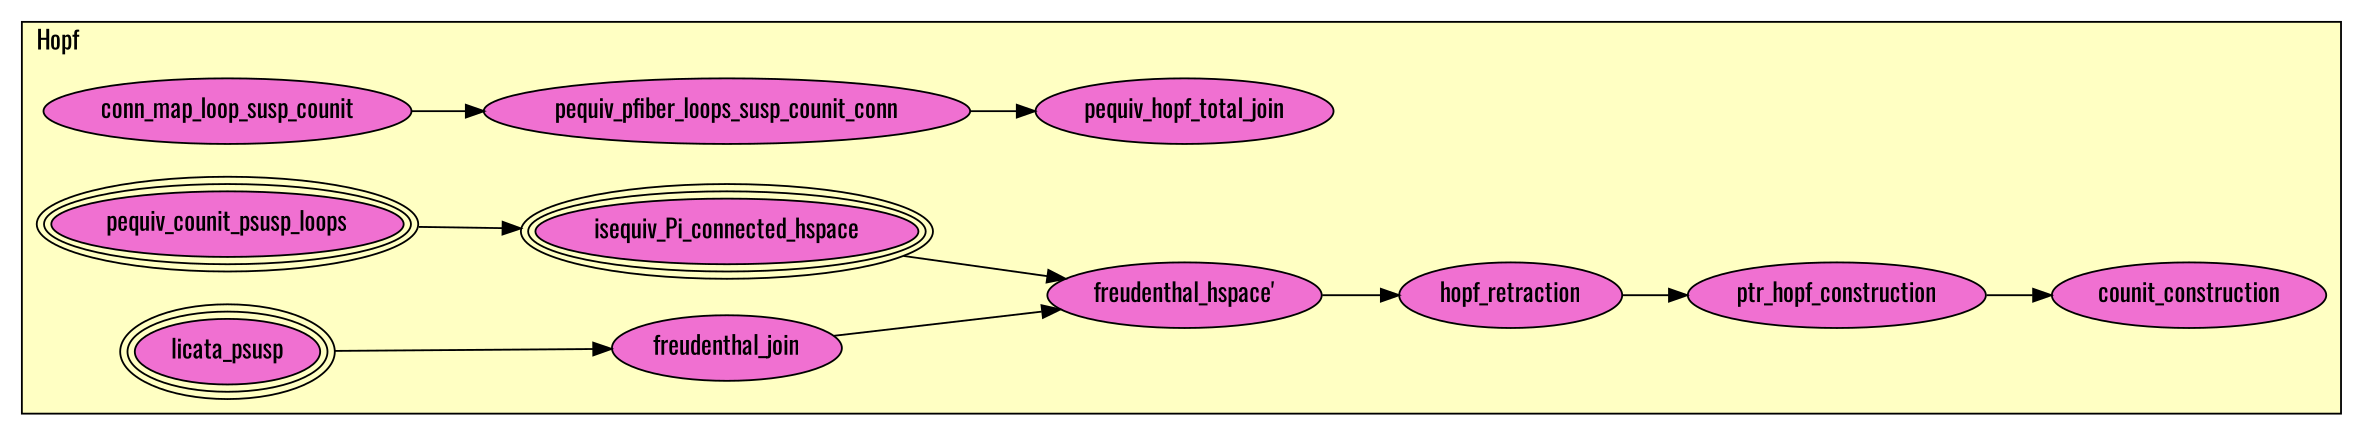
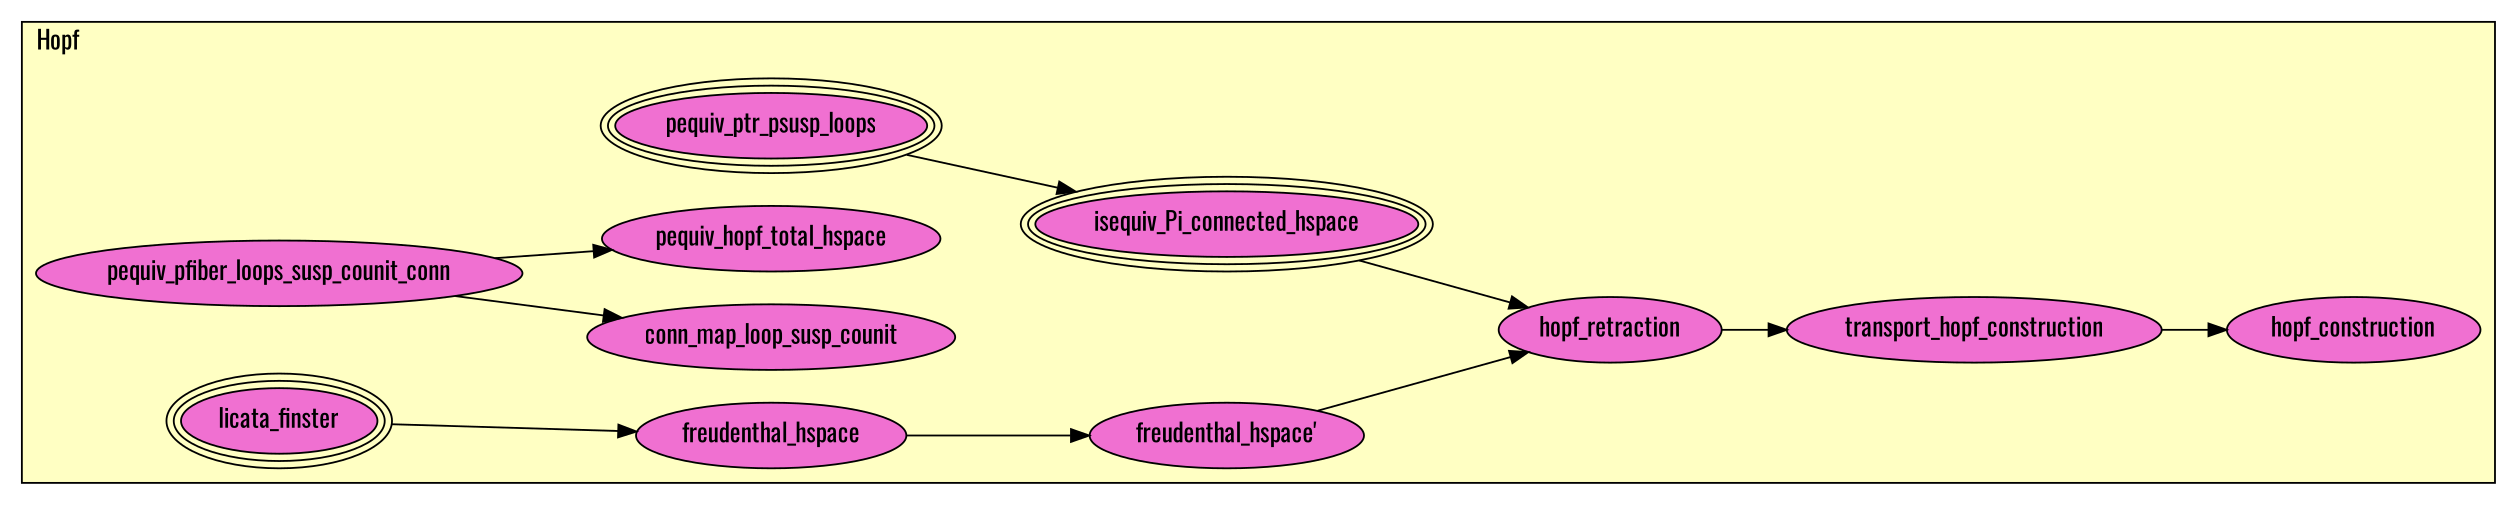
(438, 111) -> (530, 306)
(1185, 111) -> (771, 239)
(227, 224) -> (771, 126)
(975, 266) -> (1435, 281)
(1837, 295) -> (1974, 330)
(2189, 295) -> (2354, 330)
(727, 348) -> (771, 436)
(227, 352) -> (279, 421)
